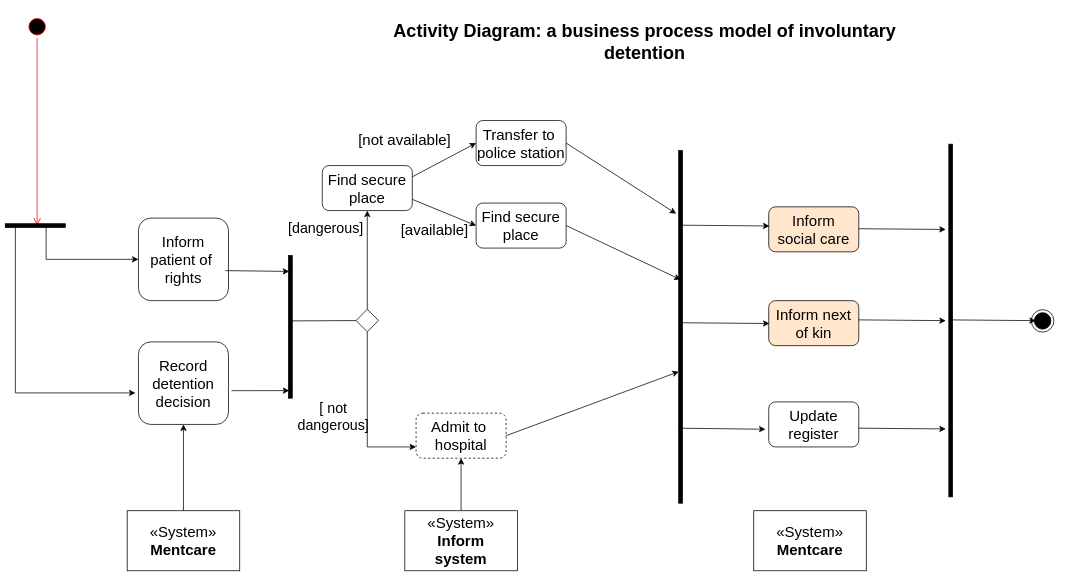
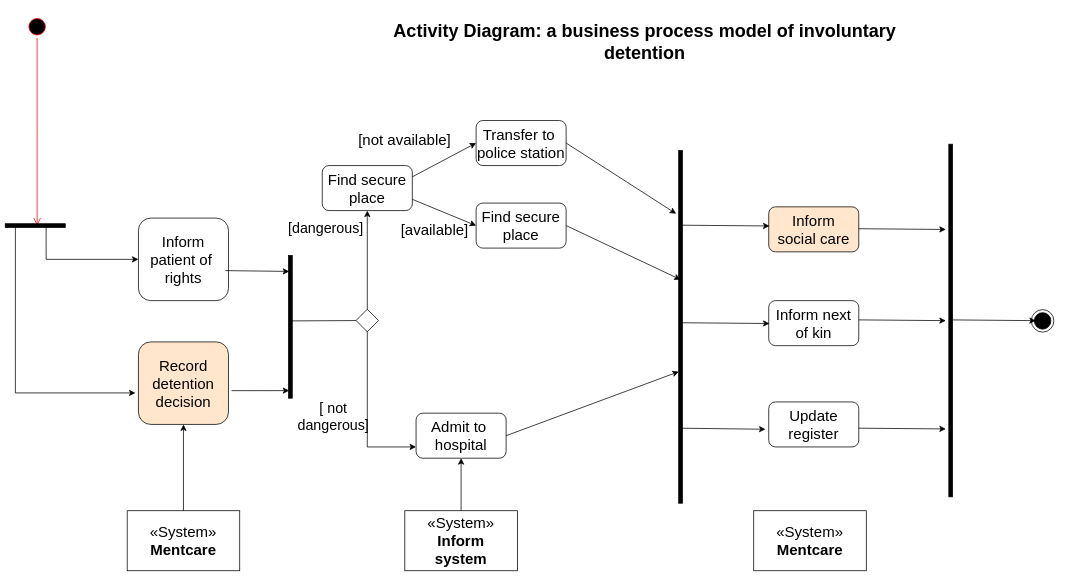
(813, 323) -> (813, 323)
(183, 383) -> (183, 383)
(461, 435) -> (461, 435)
